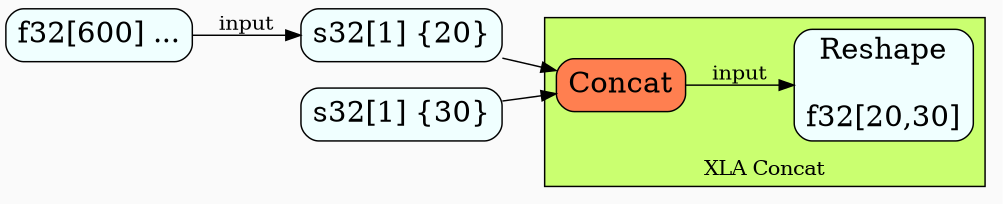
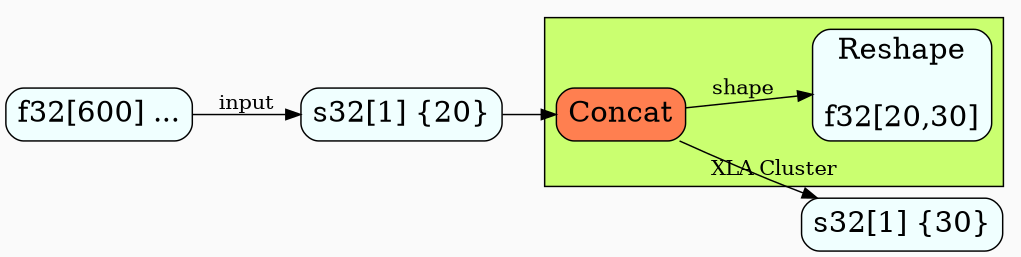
(740, 74) -> (744, 89)
(522, 98) -> (741, 168)
(765, 170) -> (774, 170)
